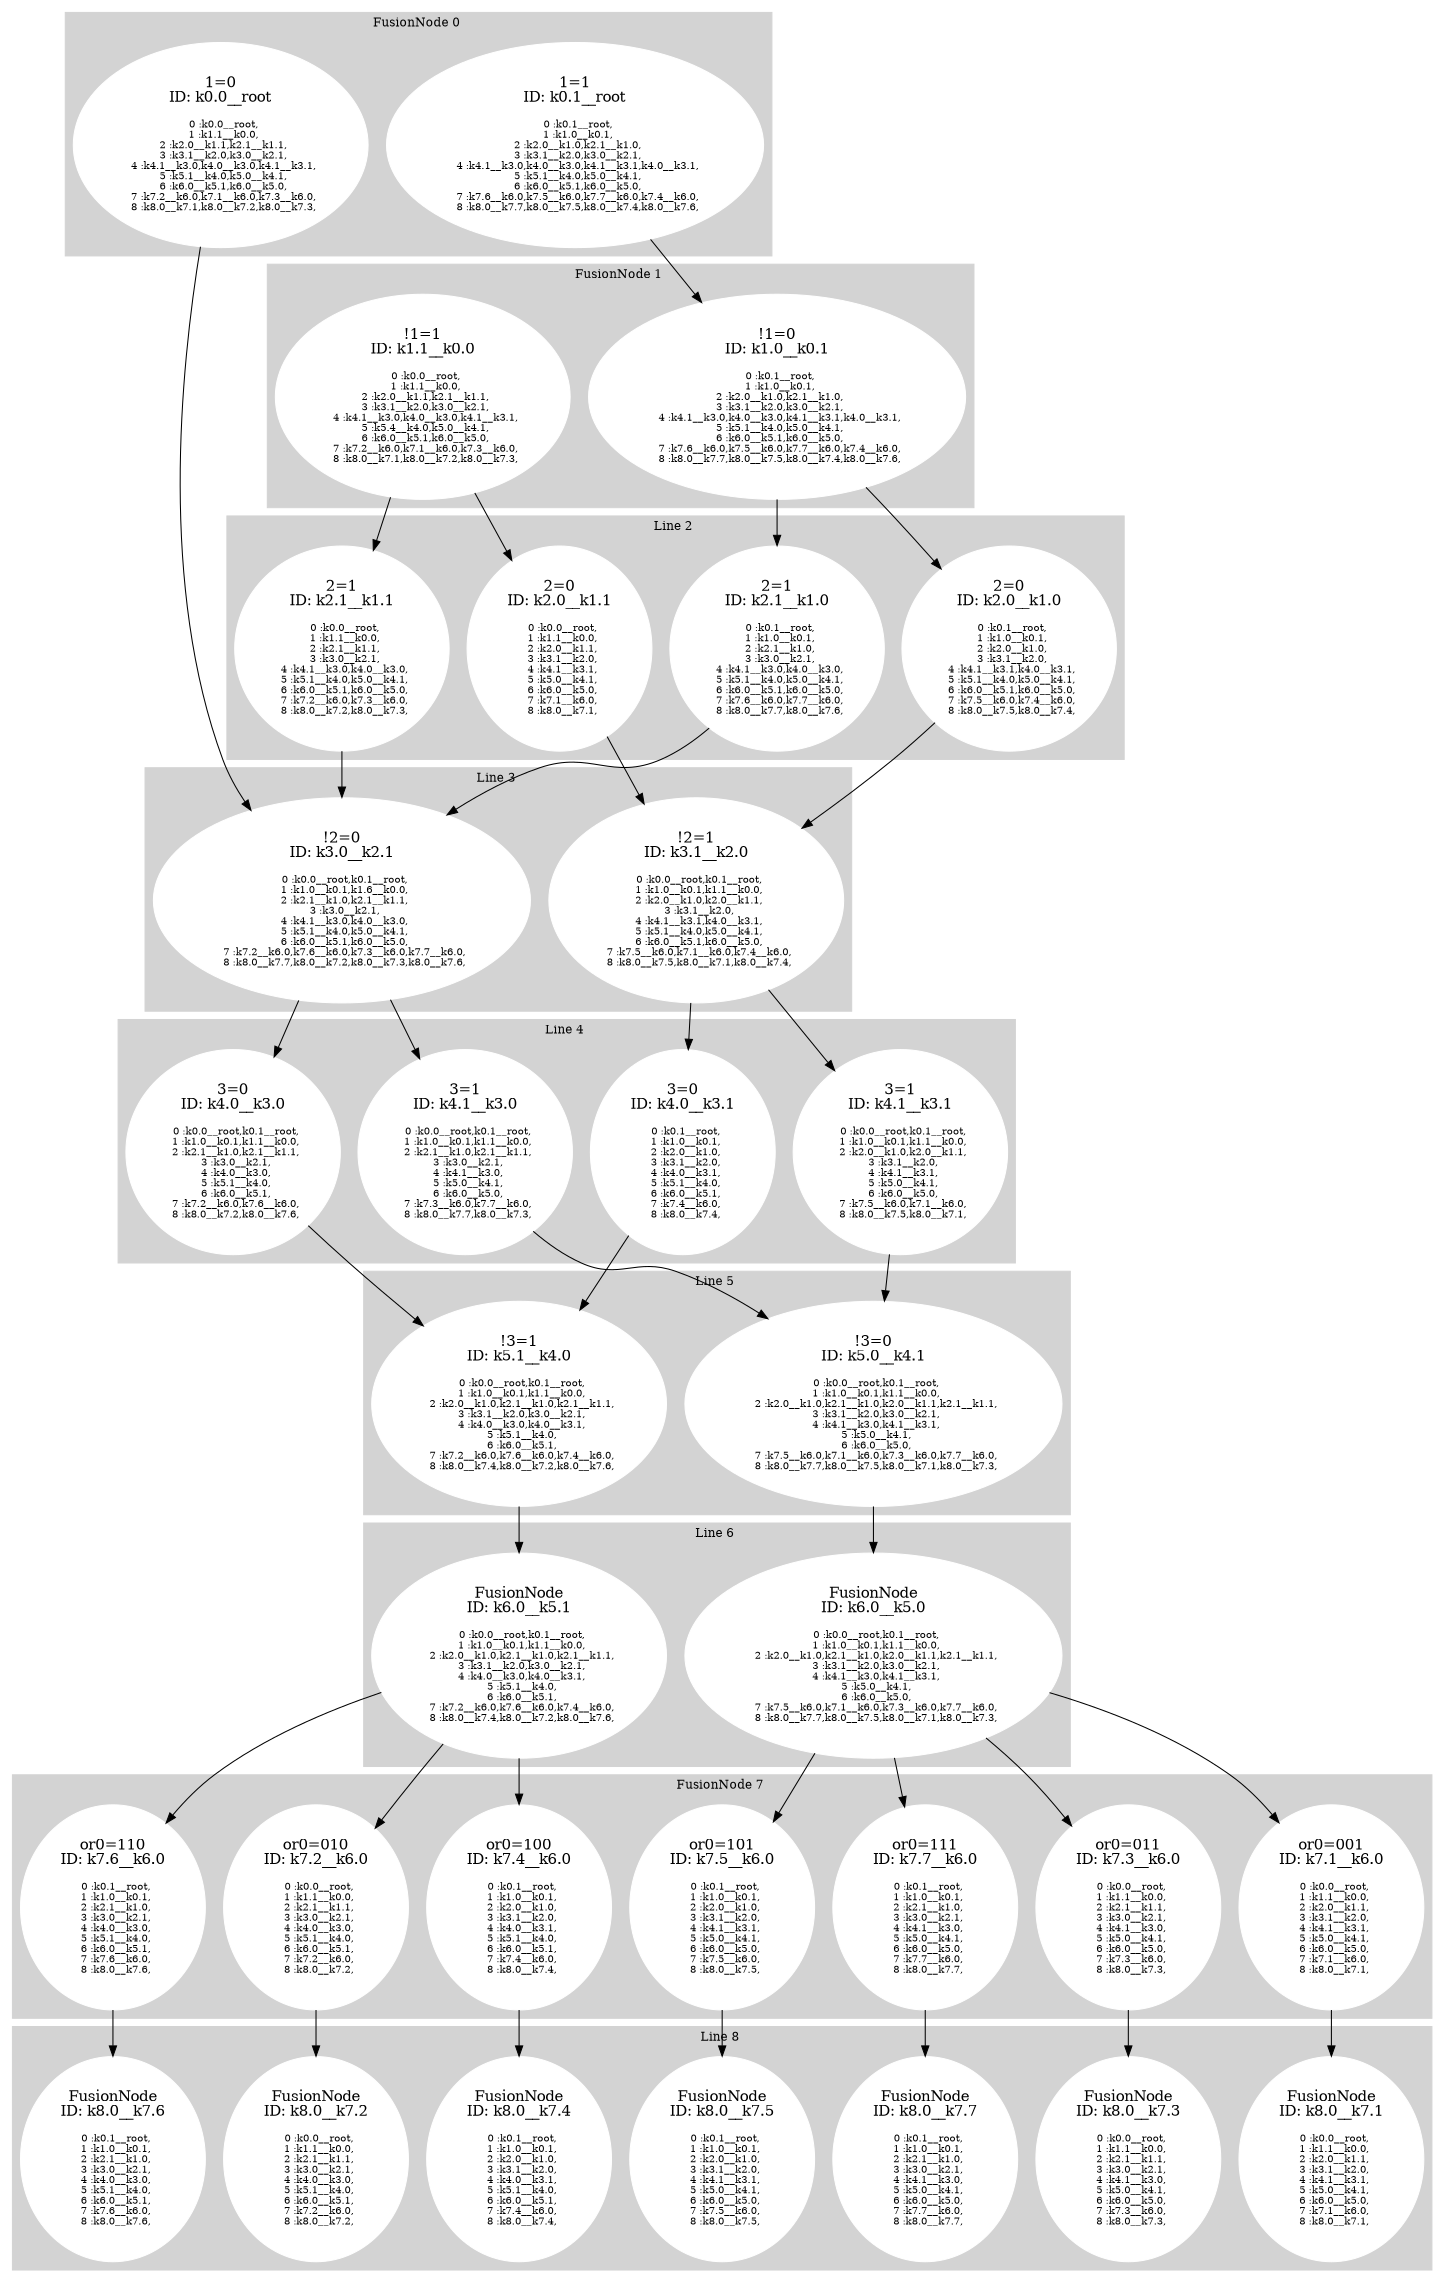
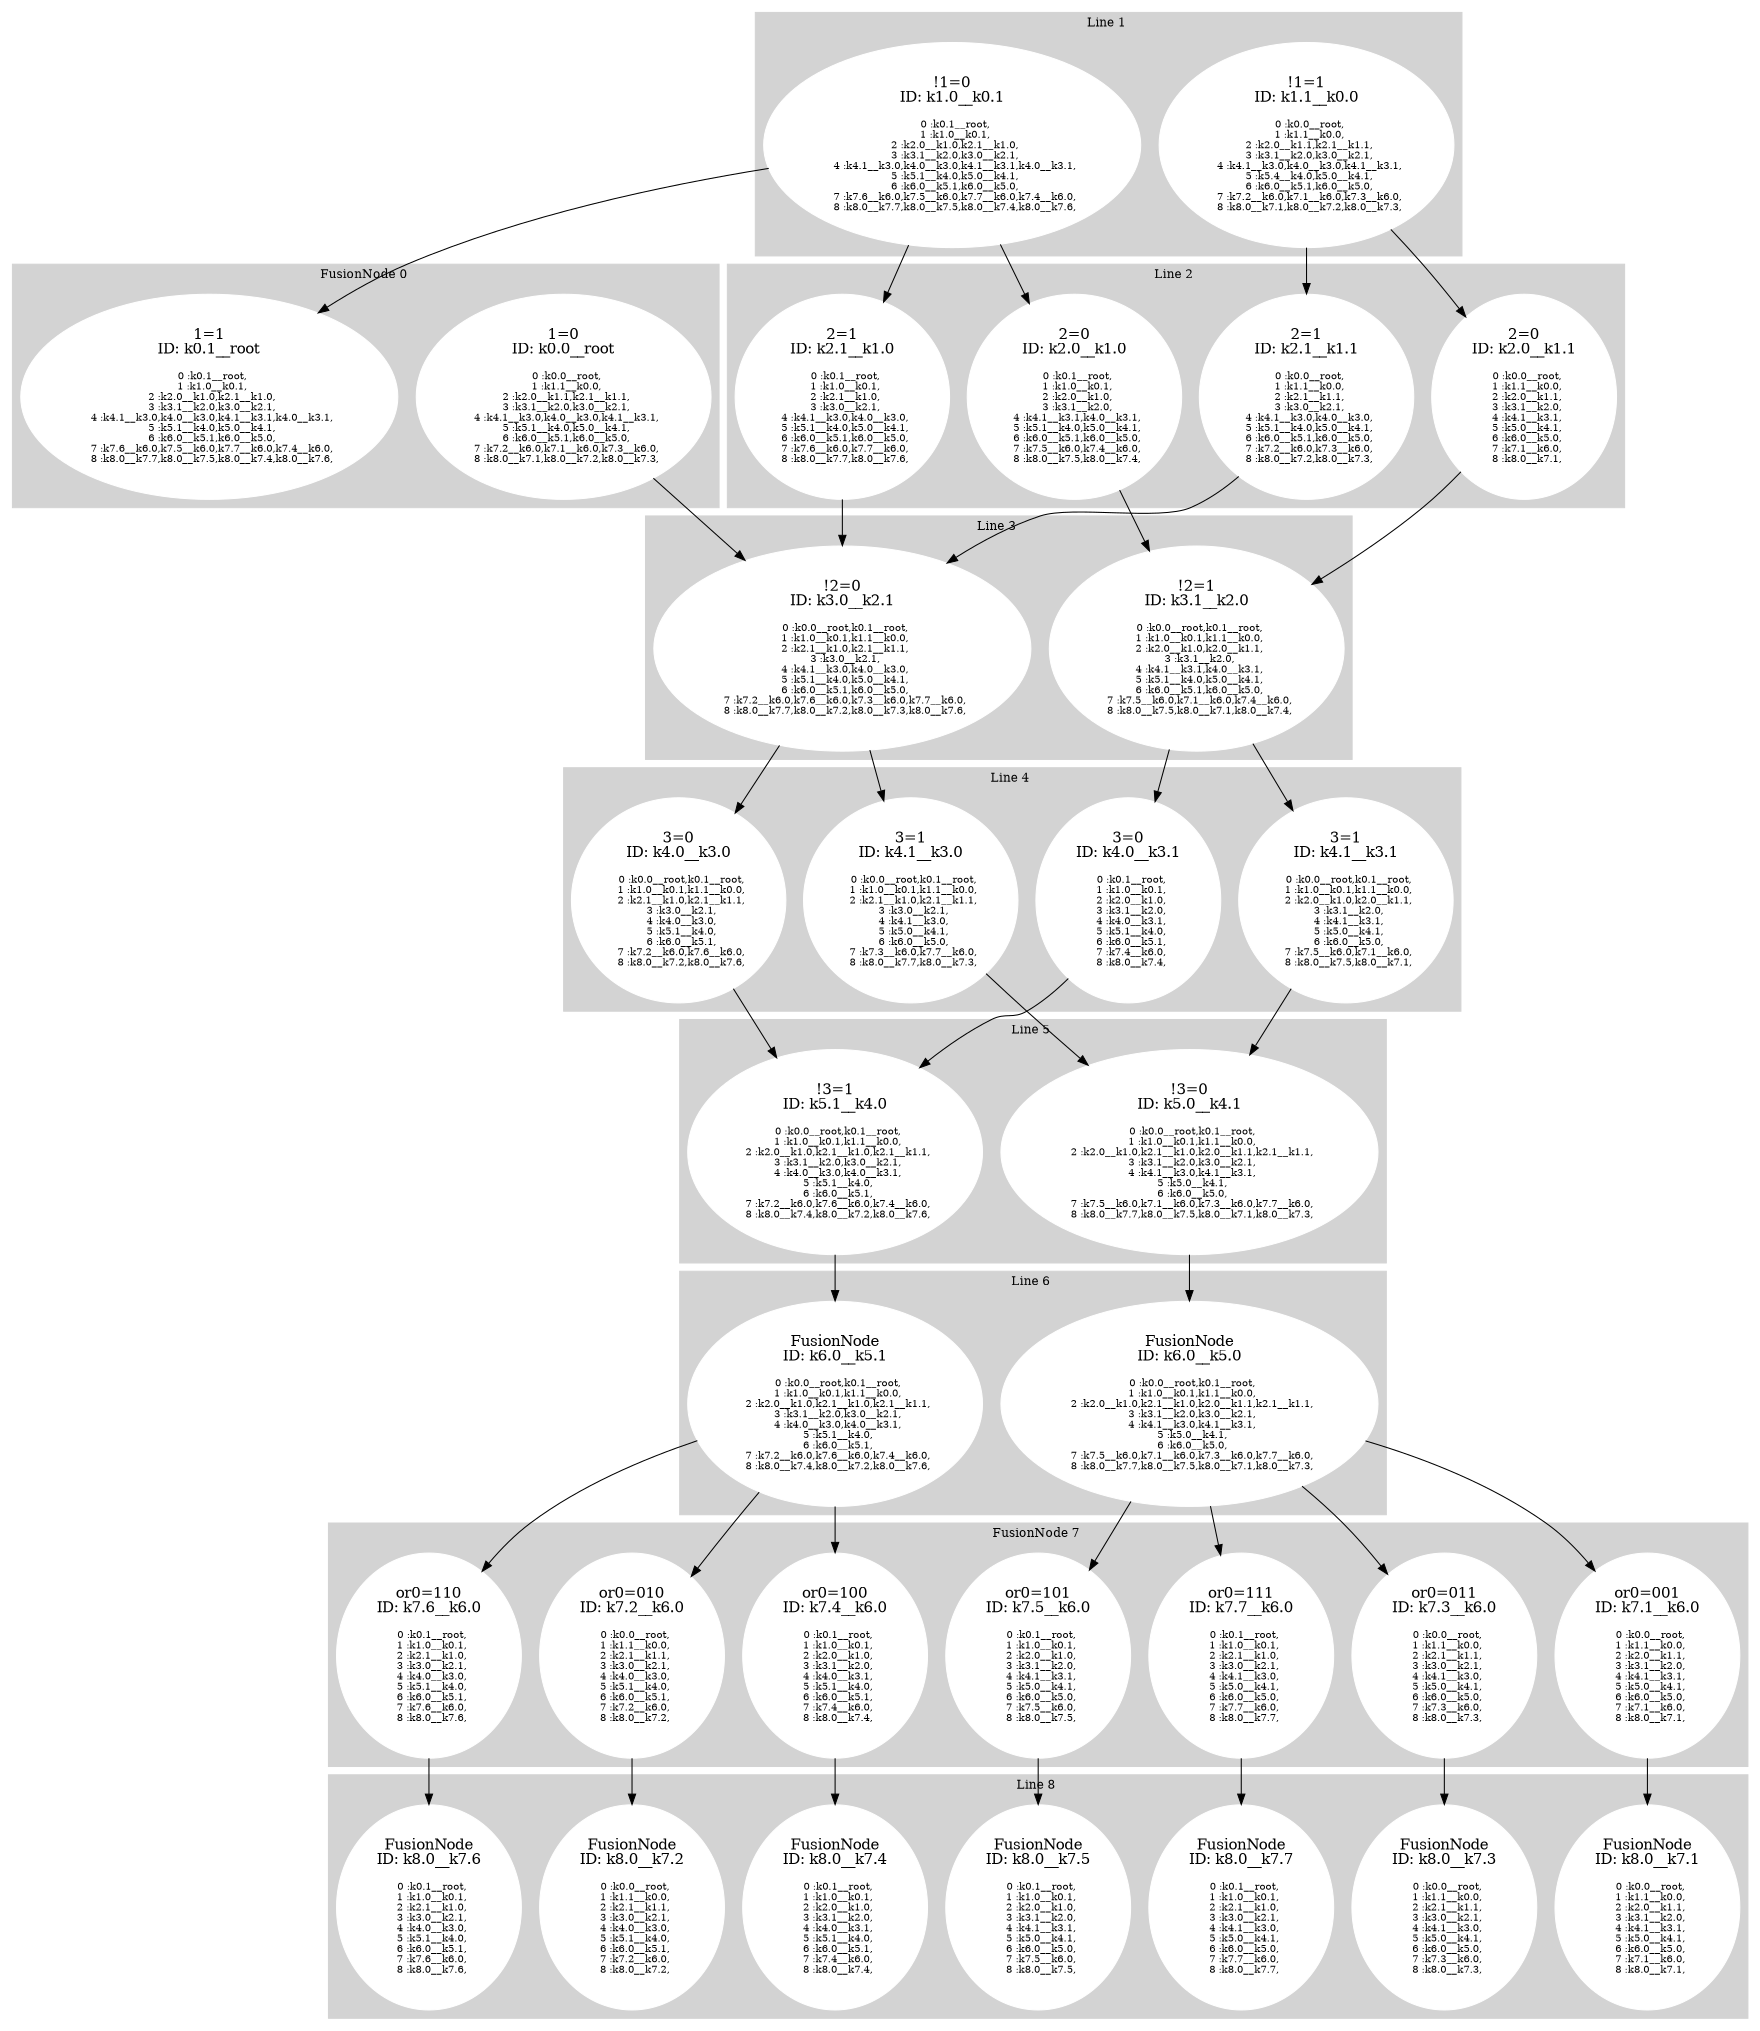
(676, 271) -> (541, 218)
(621, 275) -> (1109, 23)
(342, 890) -> (842, 638)
